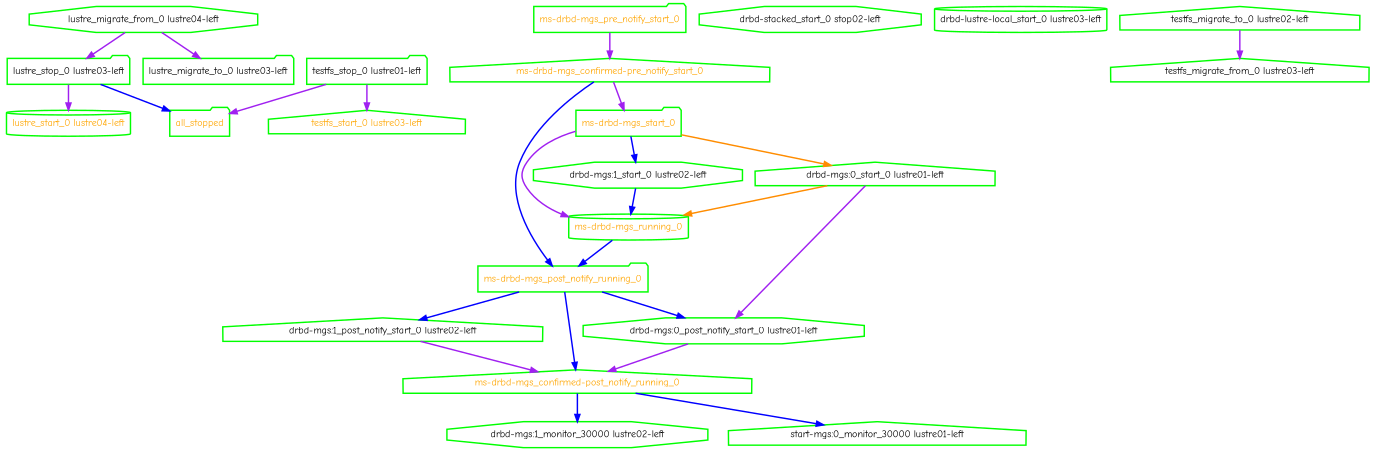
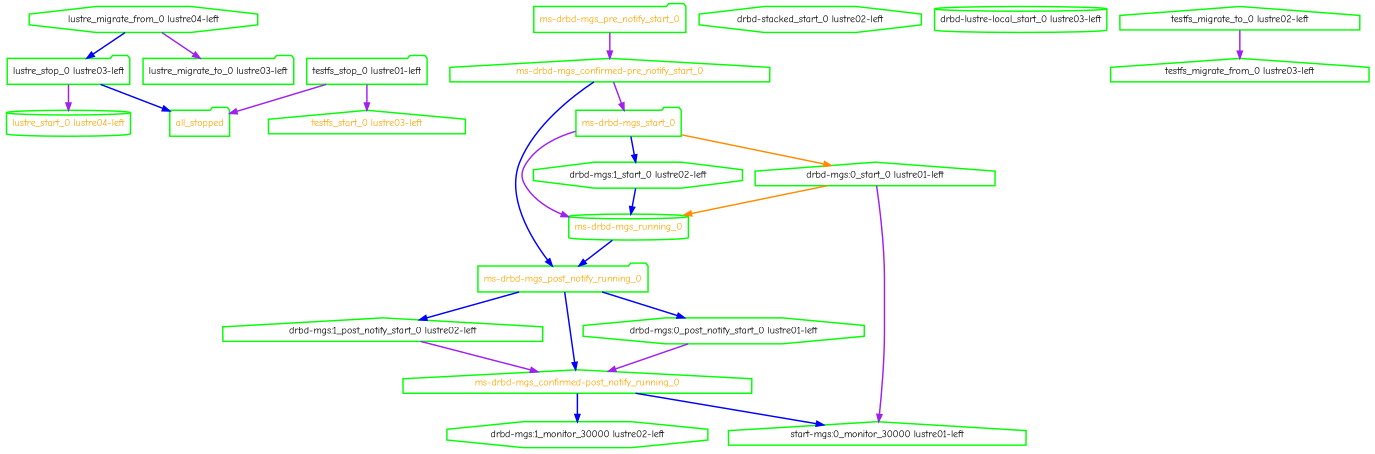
(810, 19) -> (810, 19)
(109, 43) -> (109, 43)
(803, 249) -> (884, 300)
